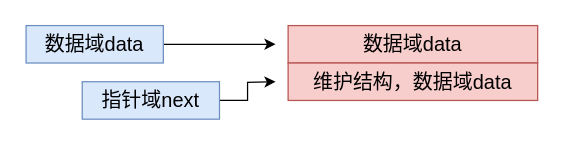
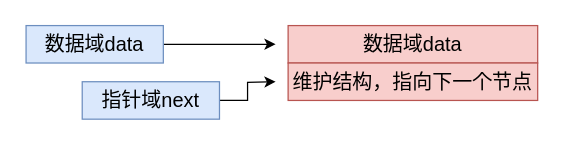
(413, 82) -> (413, 82)
